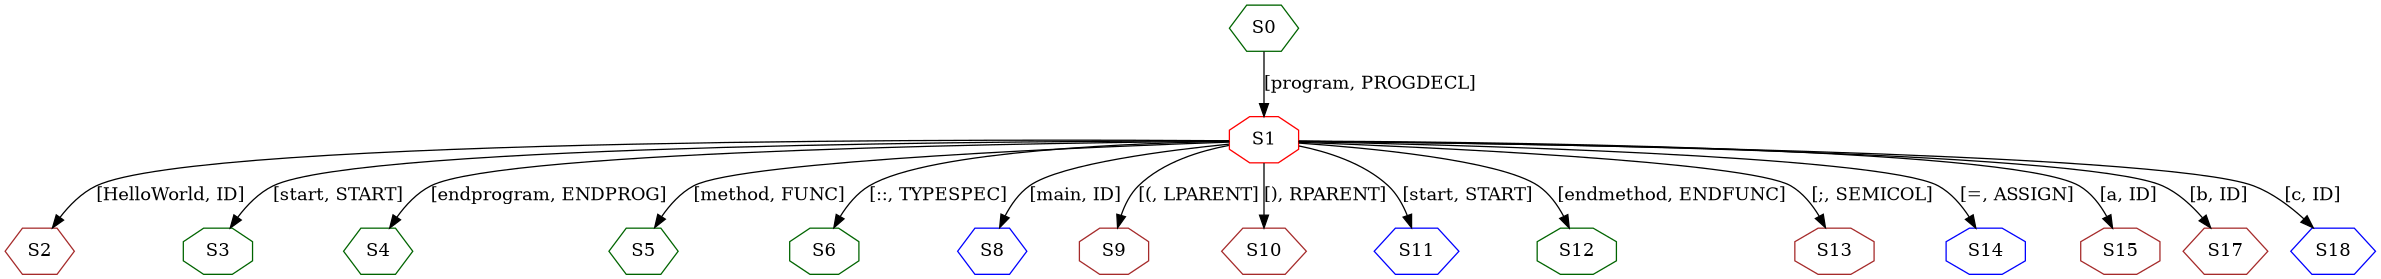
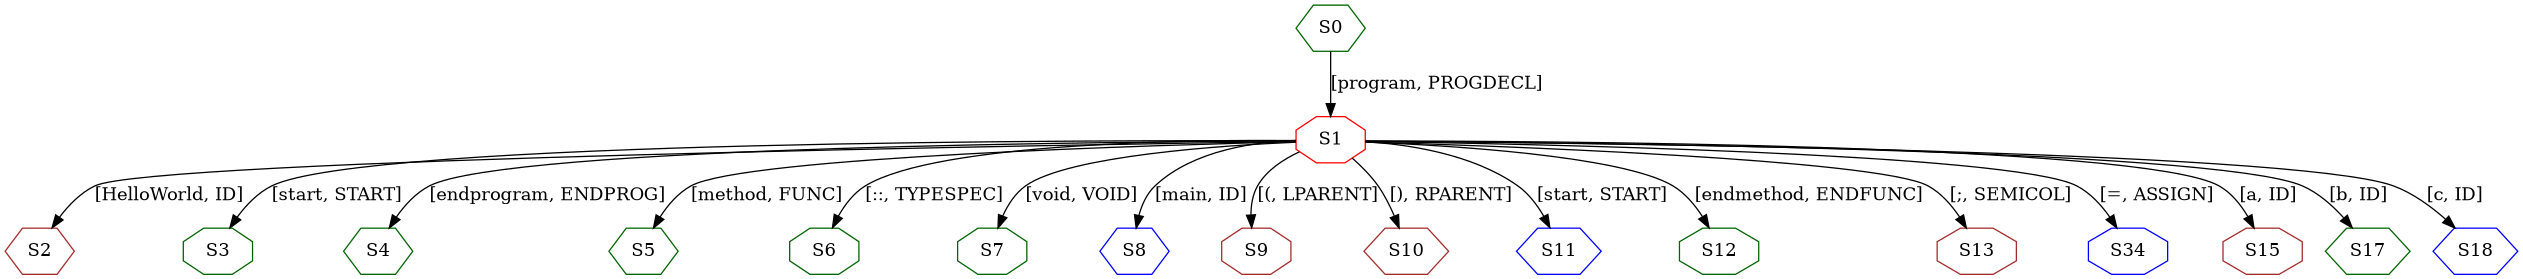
none -> (992, 251)
(1986, 251) -> (2128, 251)
(2225, 251) -> (2368, 251)
